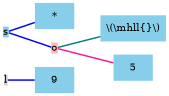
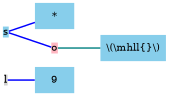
(133, 68) -> none
